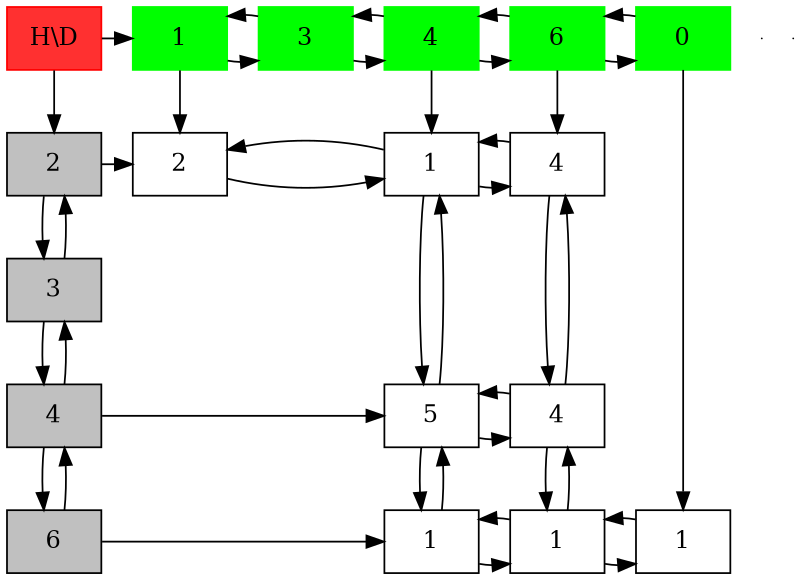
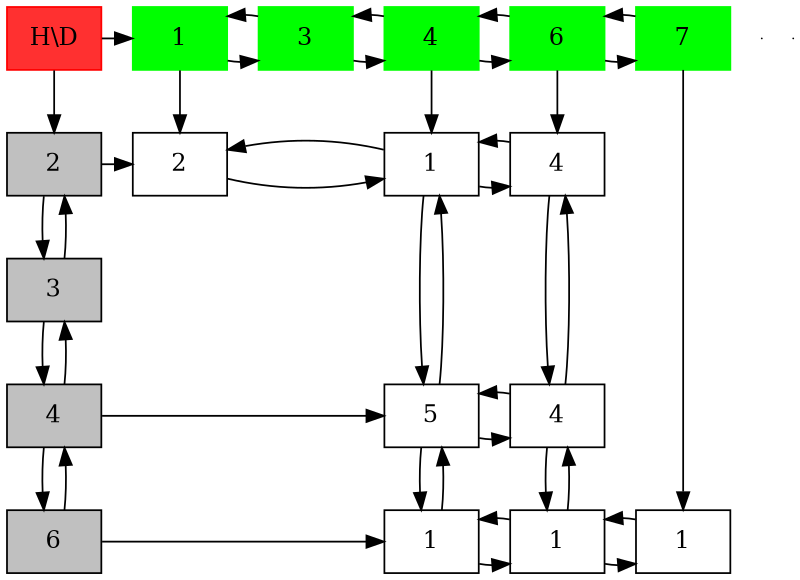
(683, 38) -> (683, 38)
